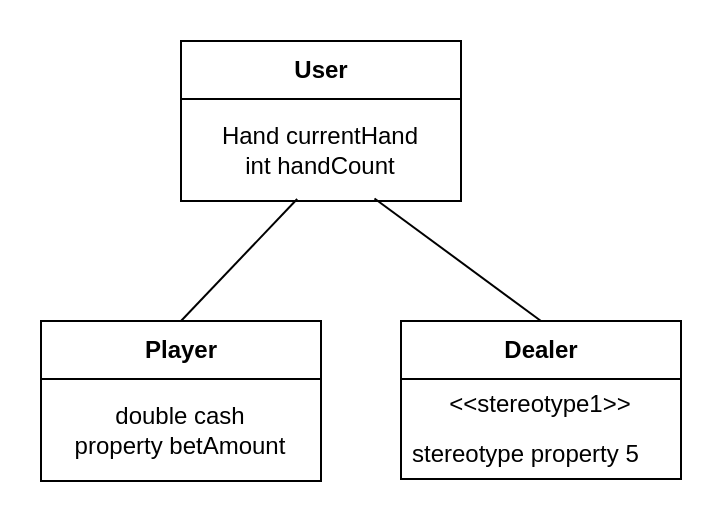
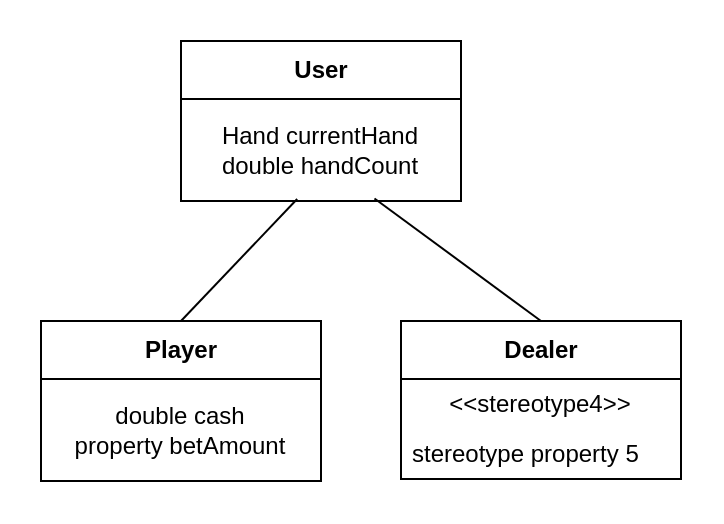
(321, 151) -> (321, 151)
(541, 405) -> (541, 405)
